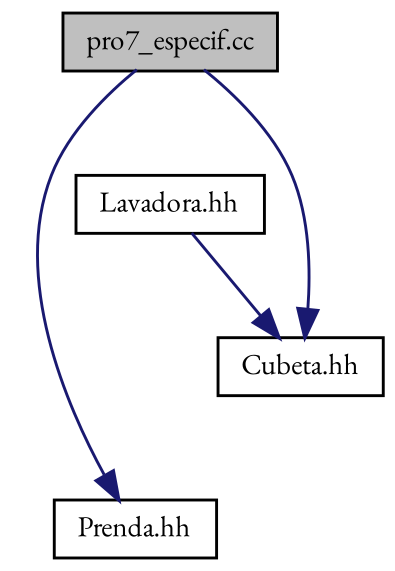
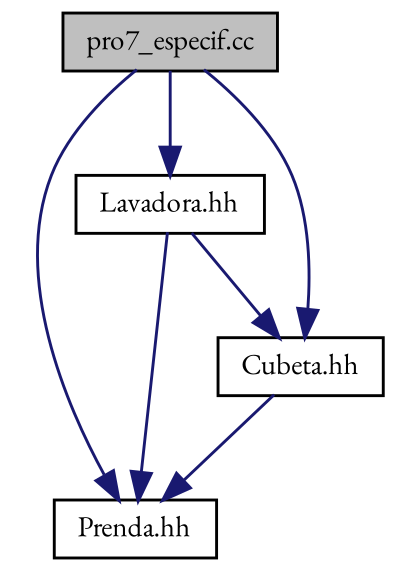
none -> (170, 109)
none -> (154, 352)
none -> (229, 437)
